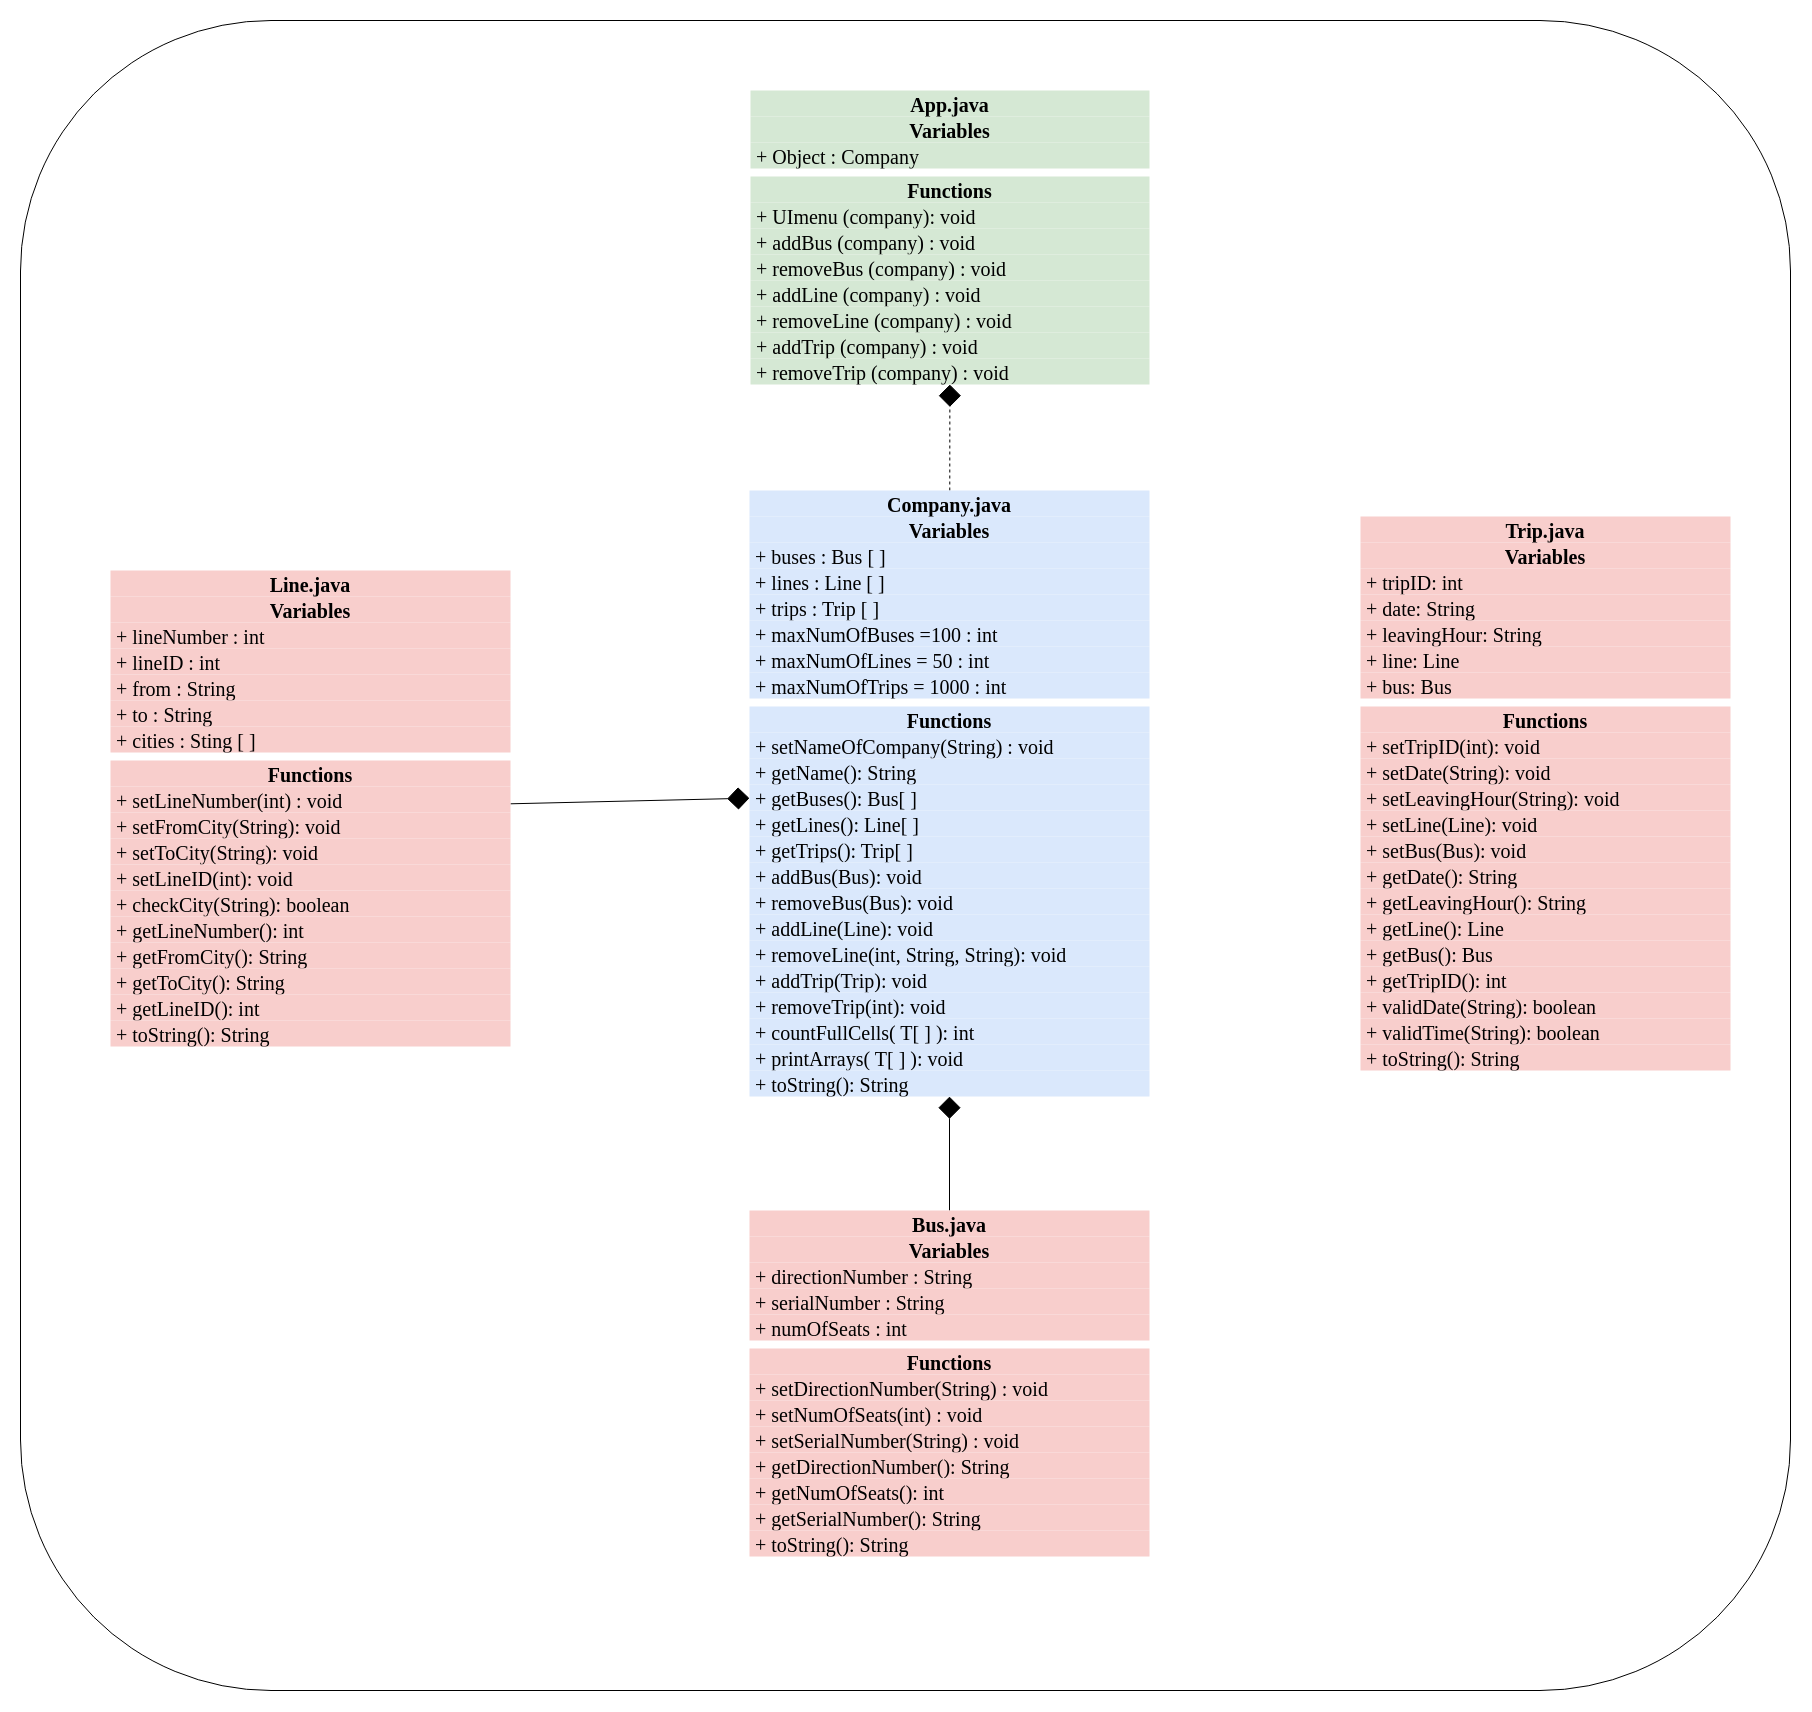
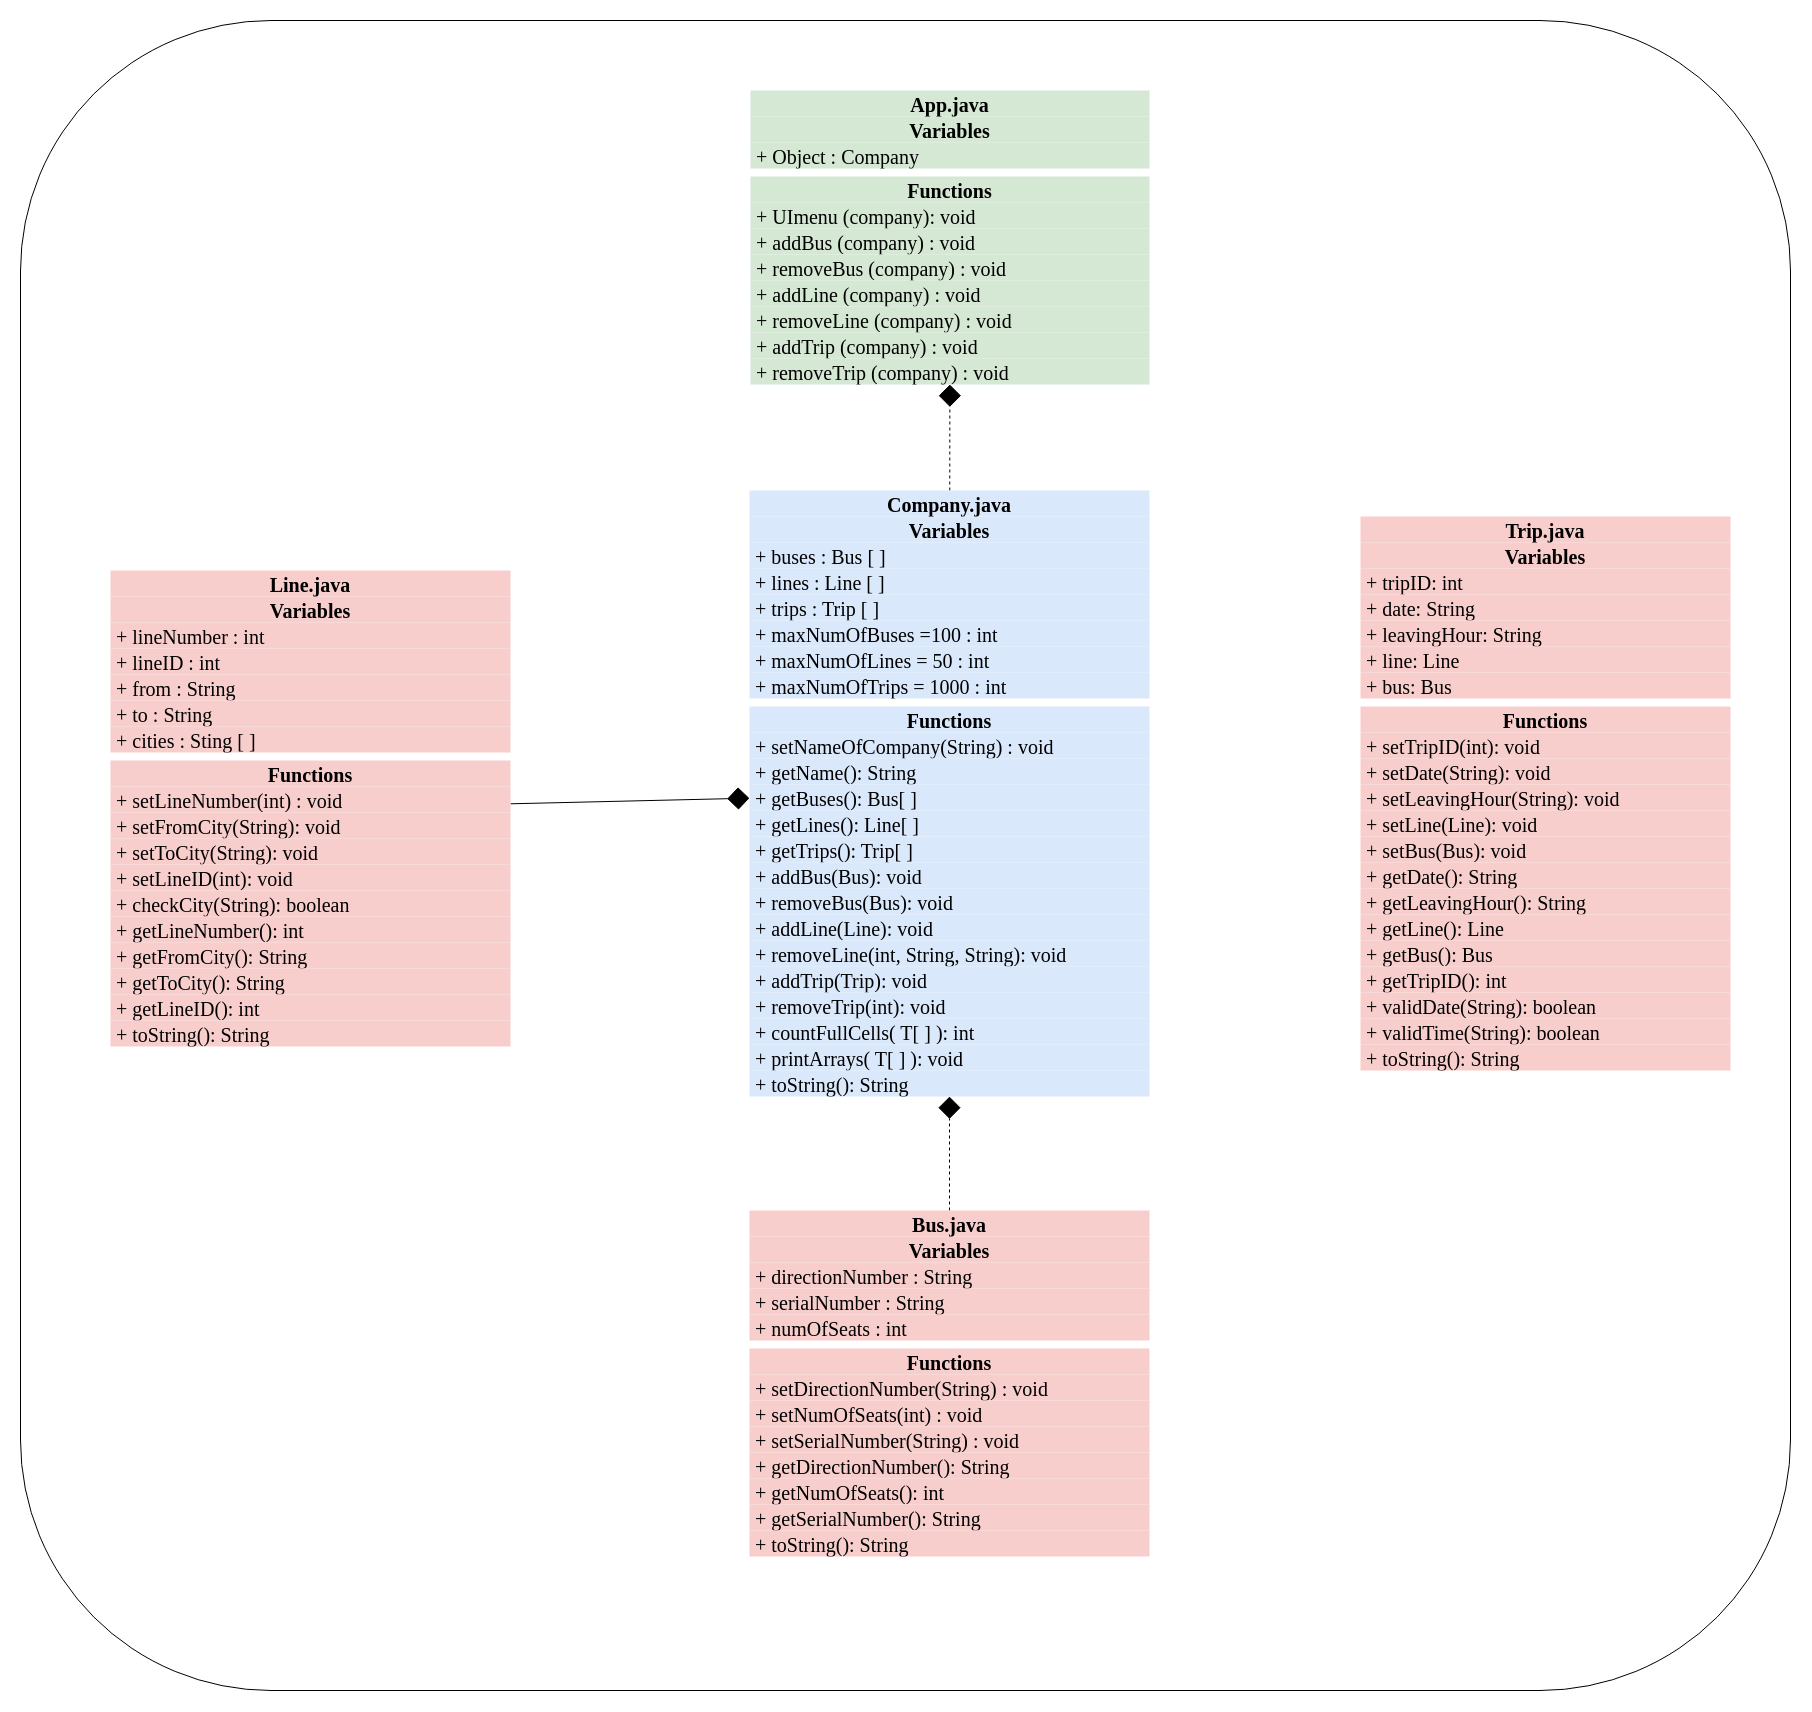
(950, 1164) -> (950, 1164)
